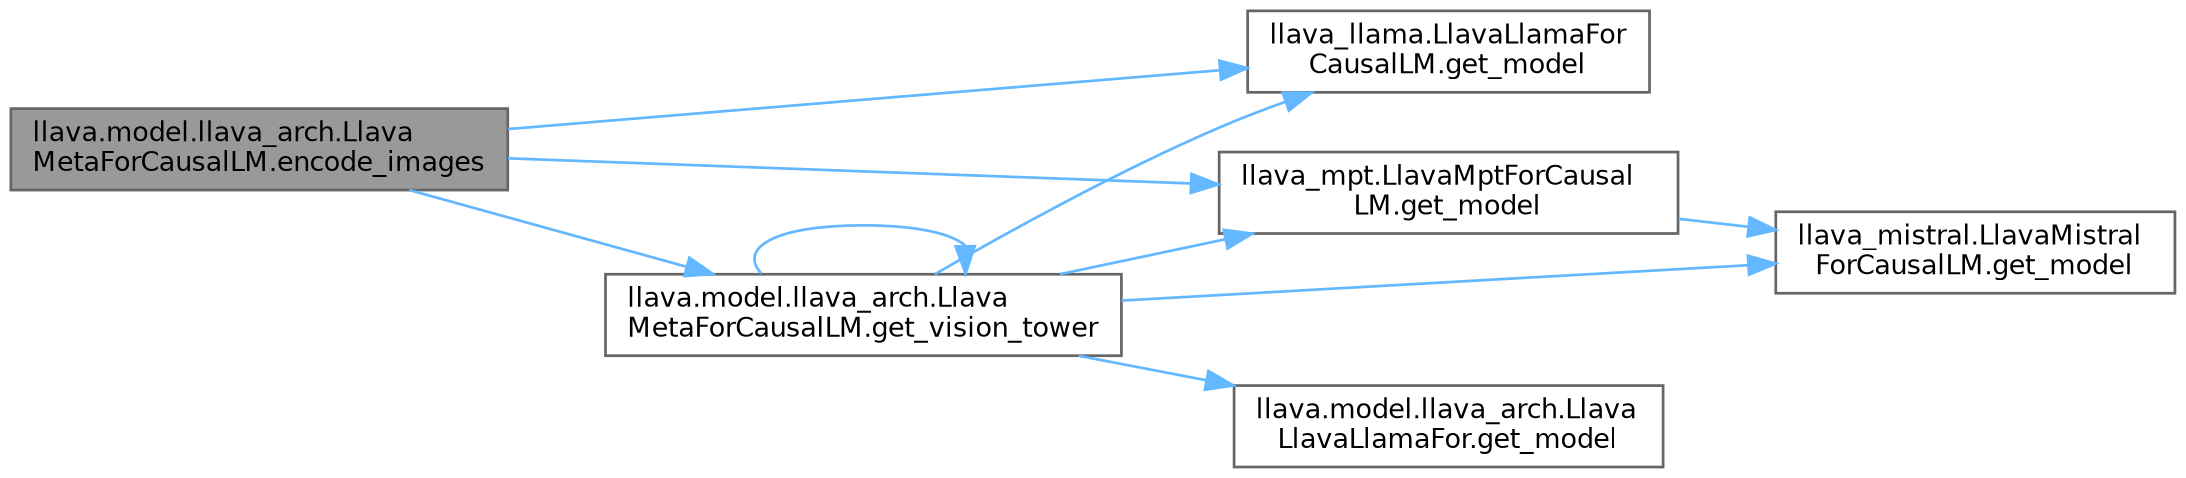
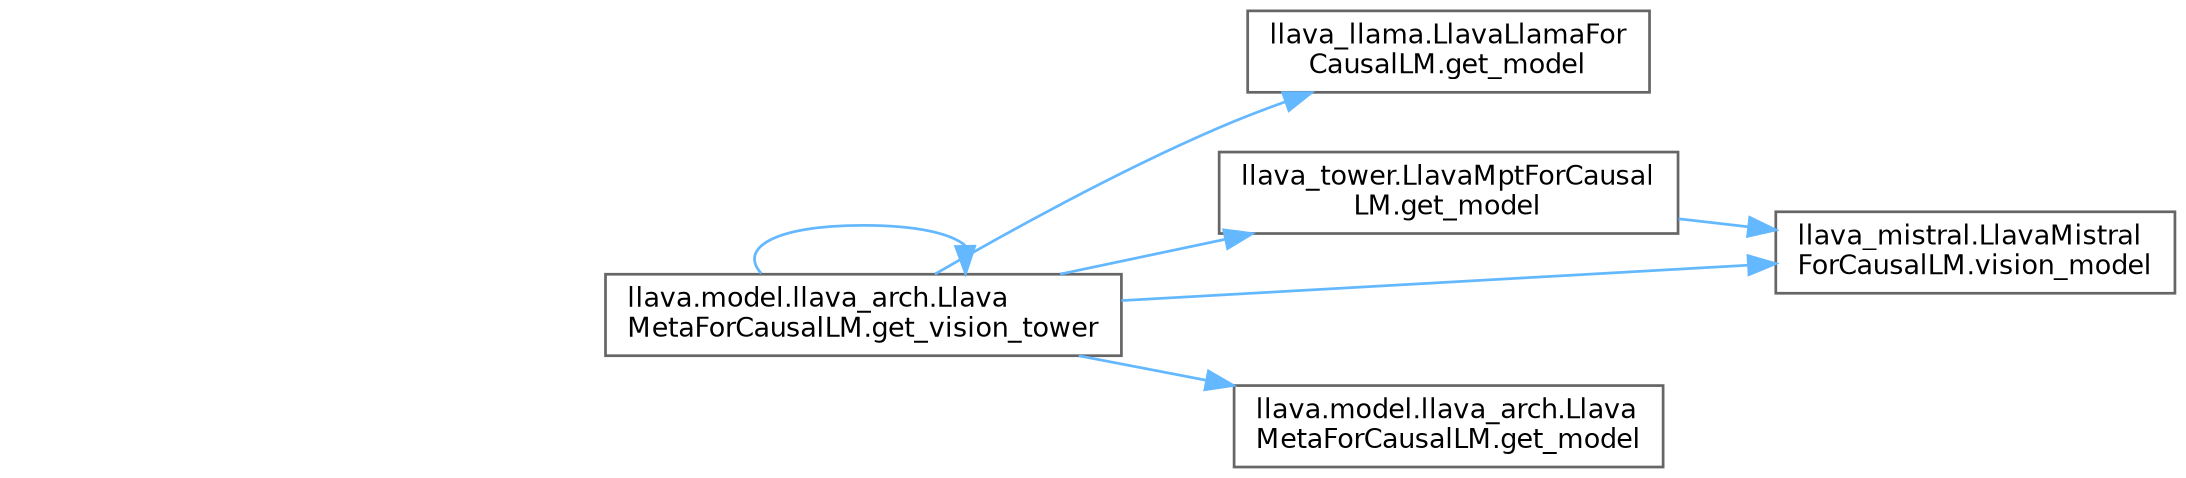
(259, 149) -> none
(1449, 193) -> (1449, 193)
(1975, 253) -> (1975, 253)
(1449, 426) -> (1449, 426)
